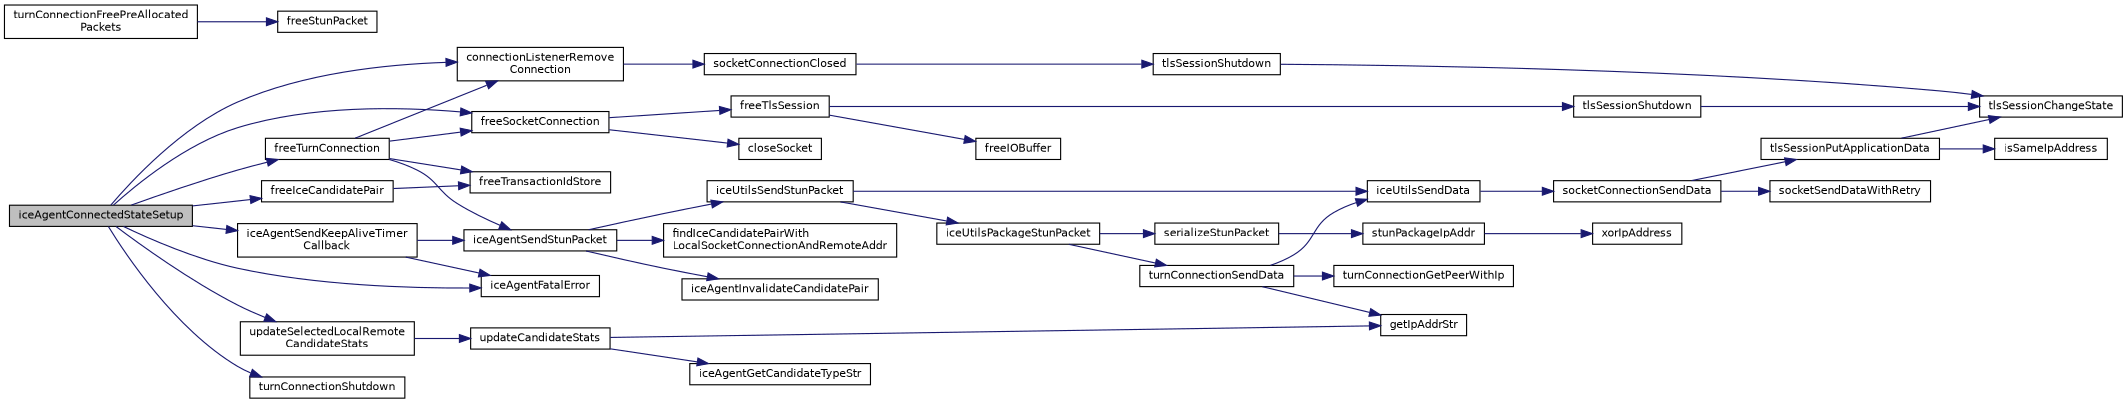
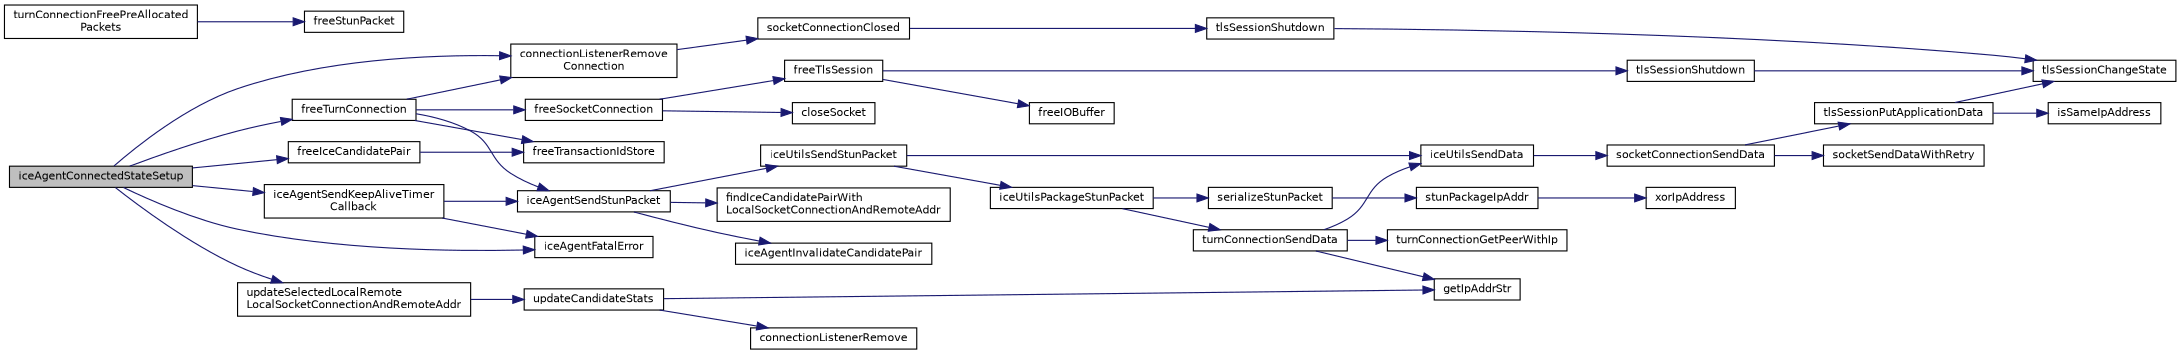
(275, 119) -> none
(327, 338) -> (354, 299)
(780, 374) -> (834, 338)
(327, 388) -> none
